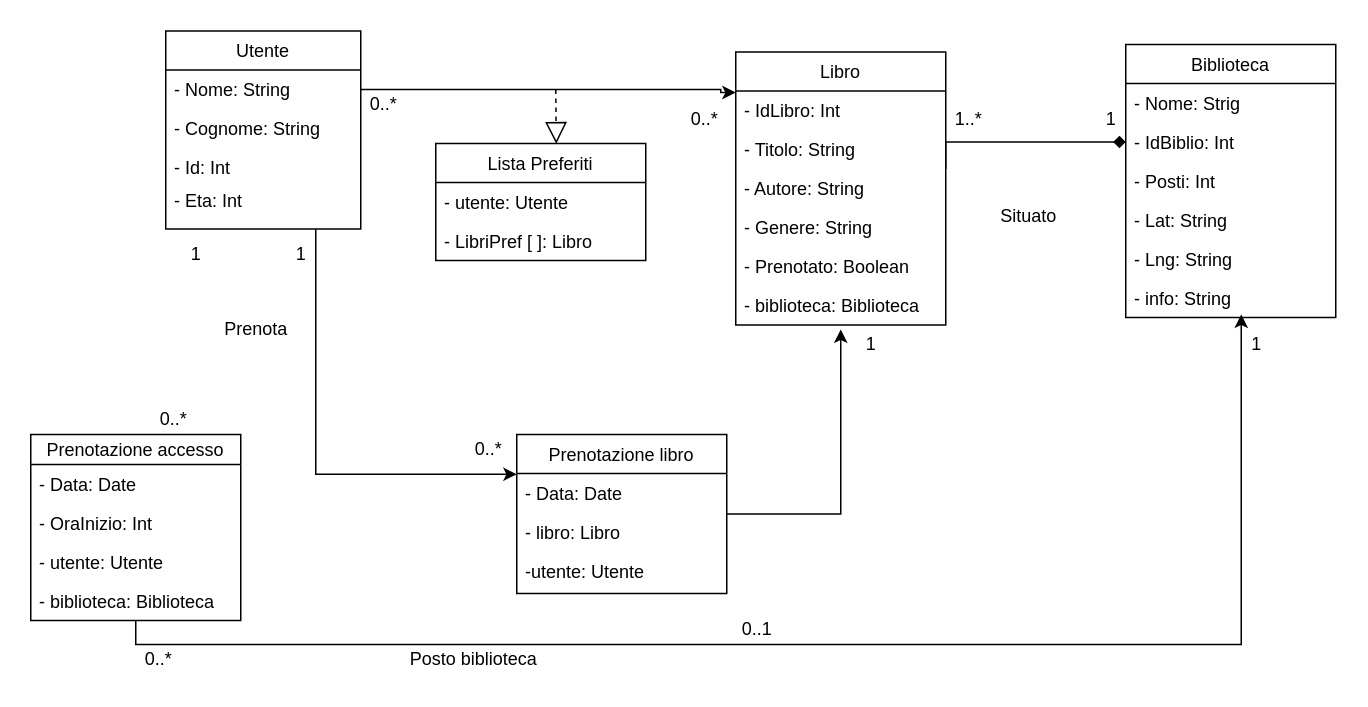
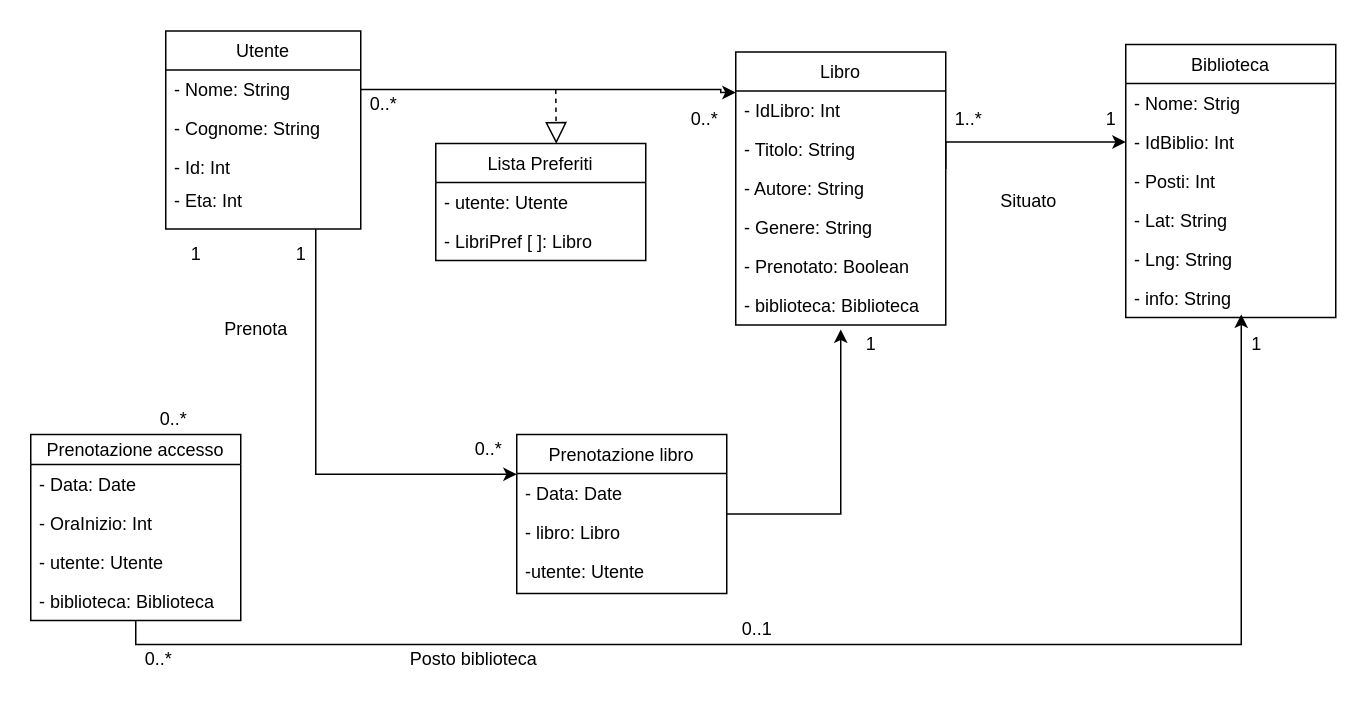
(1113, 142) -> (1114, 142)
(1028, 217) -> (1028, 202)
